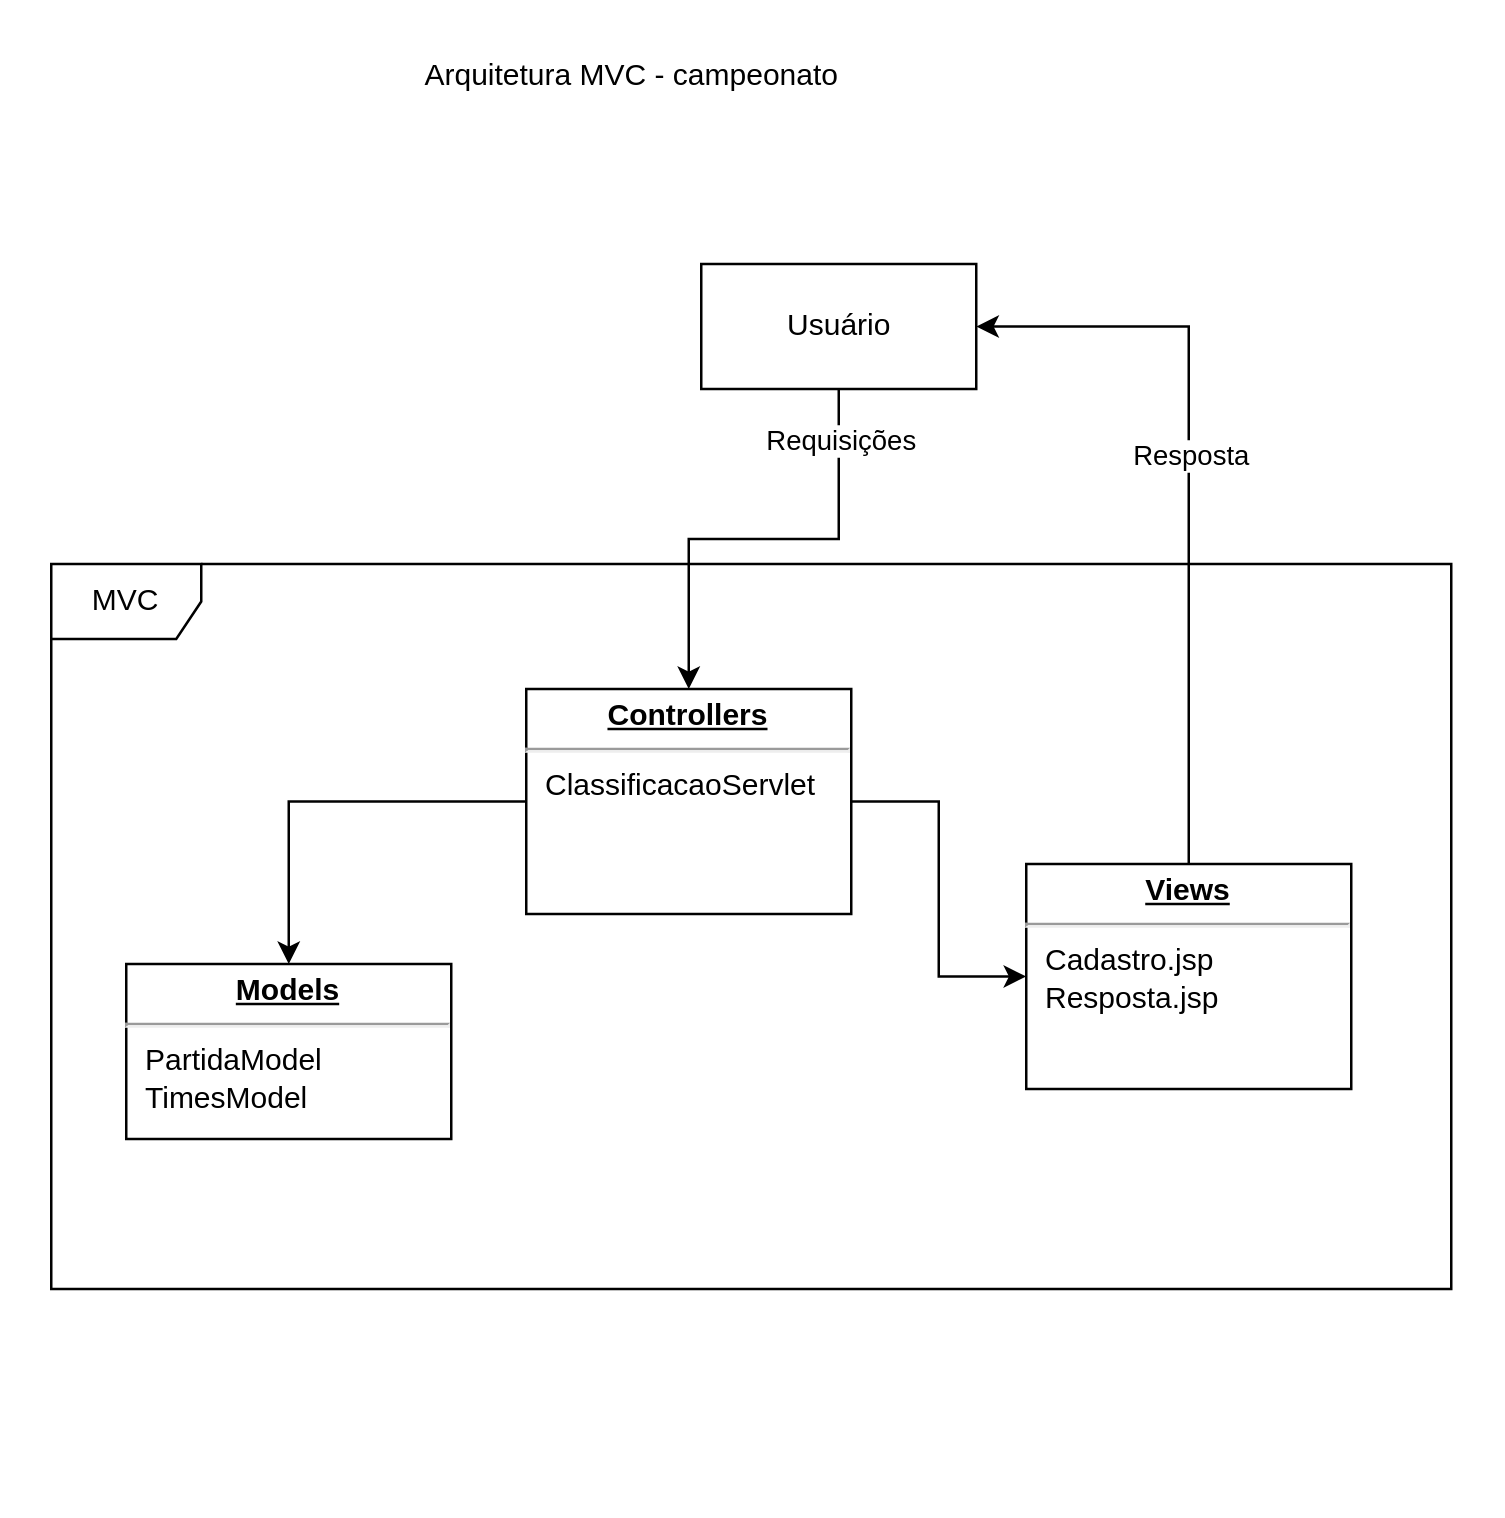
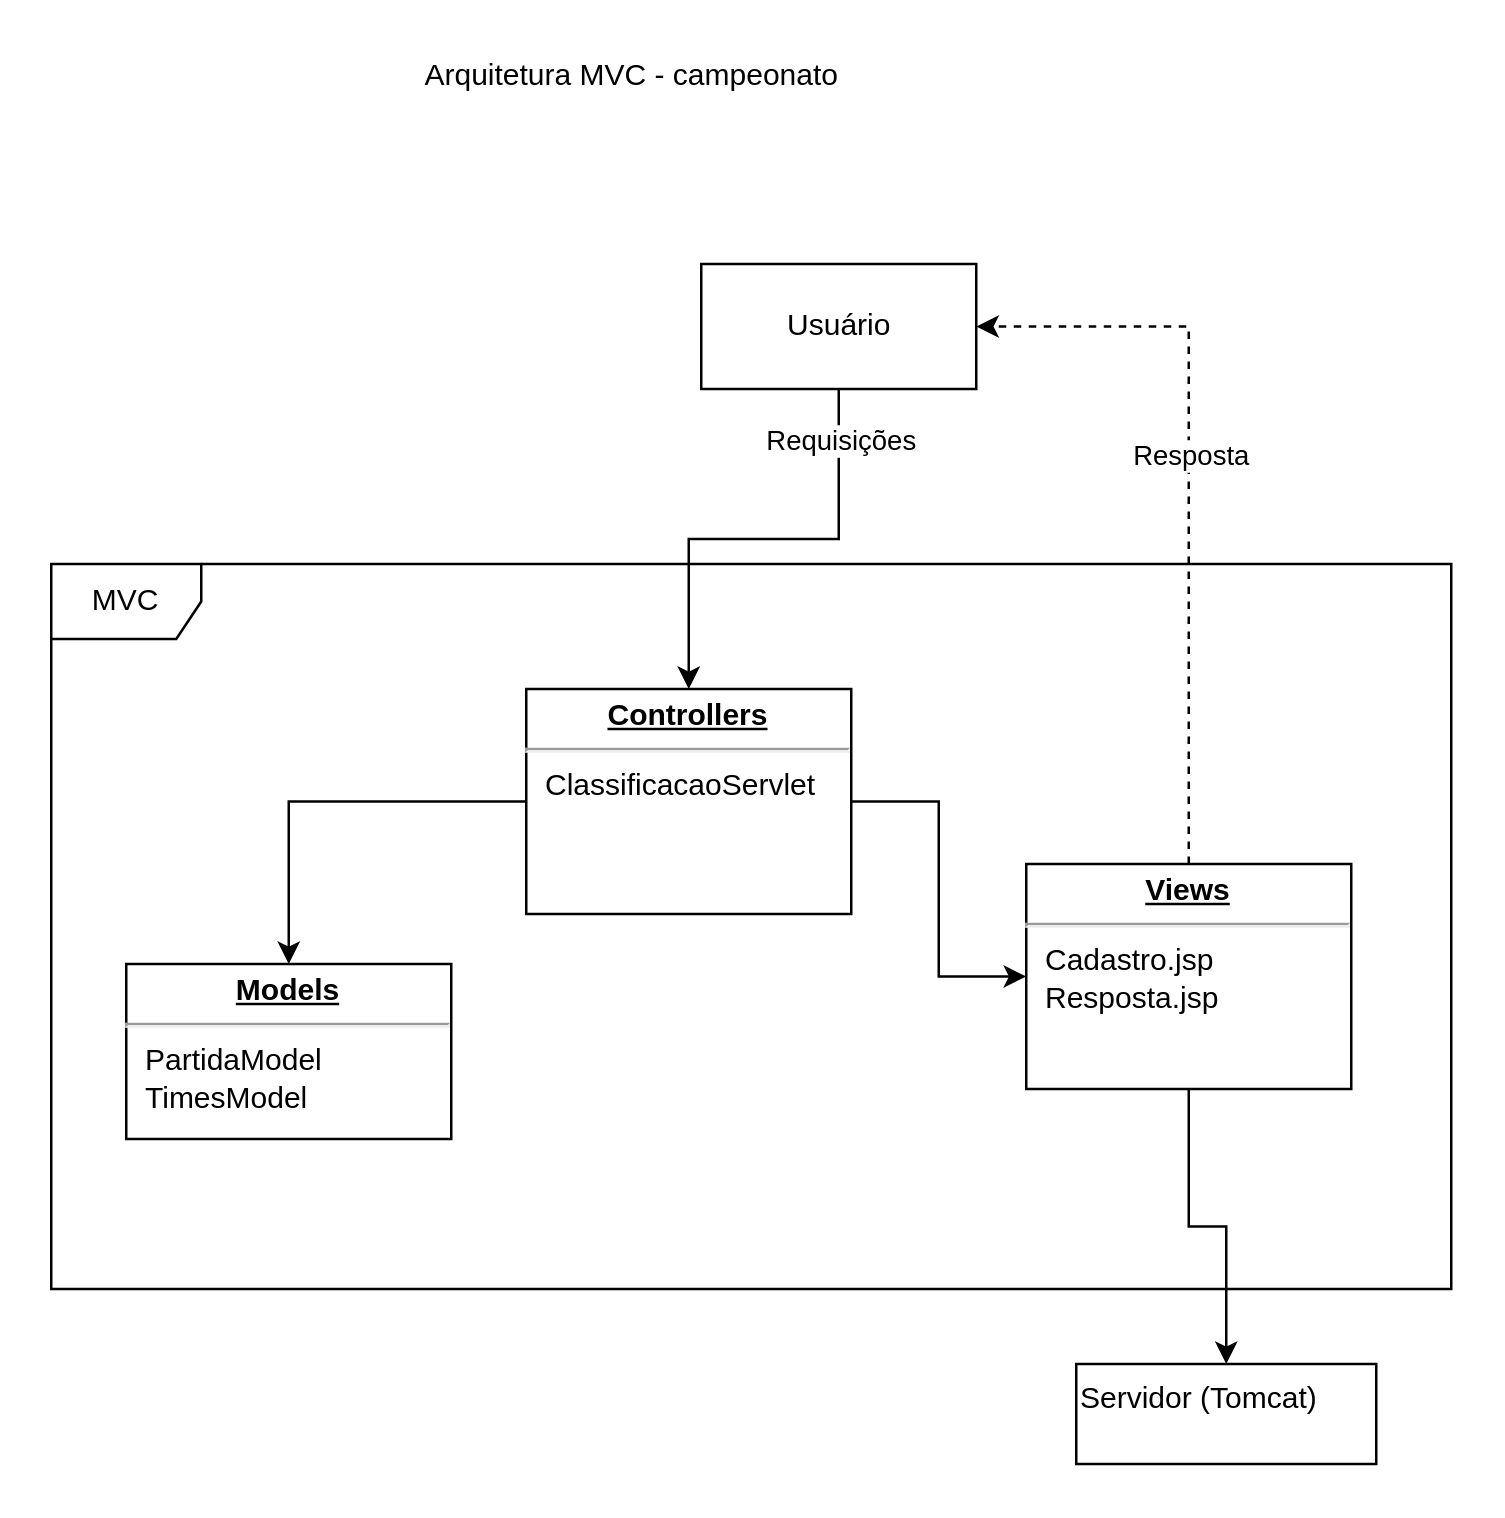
(1147, 326) -> (1147, 326)
none -> (1189, 1204)
none -> (1226, 1414)
